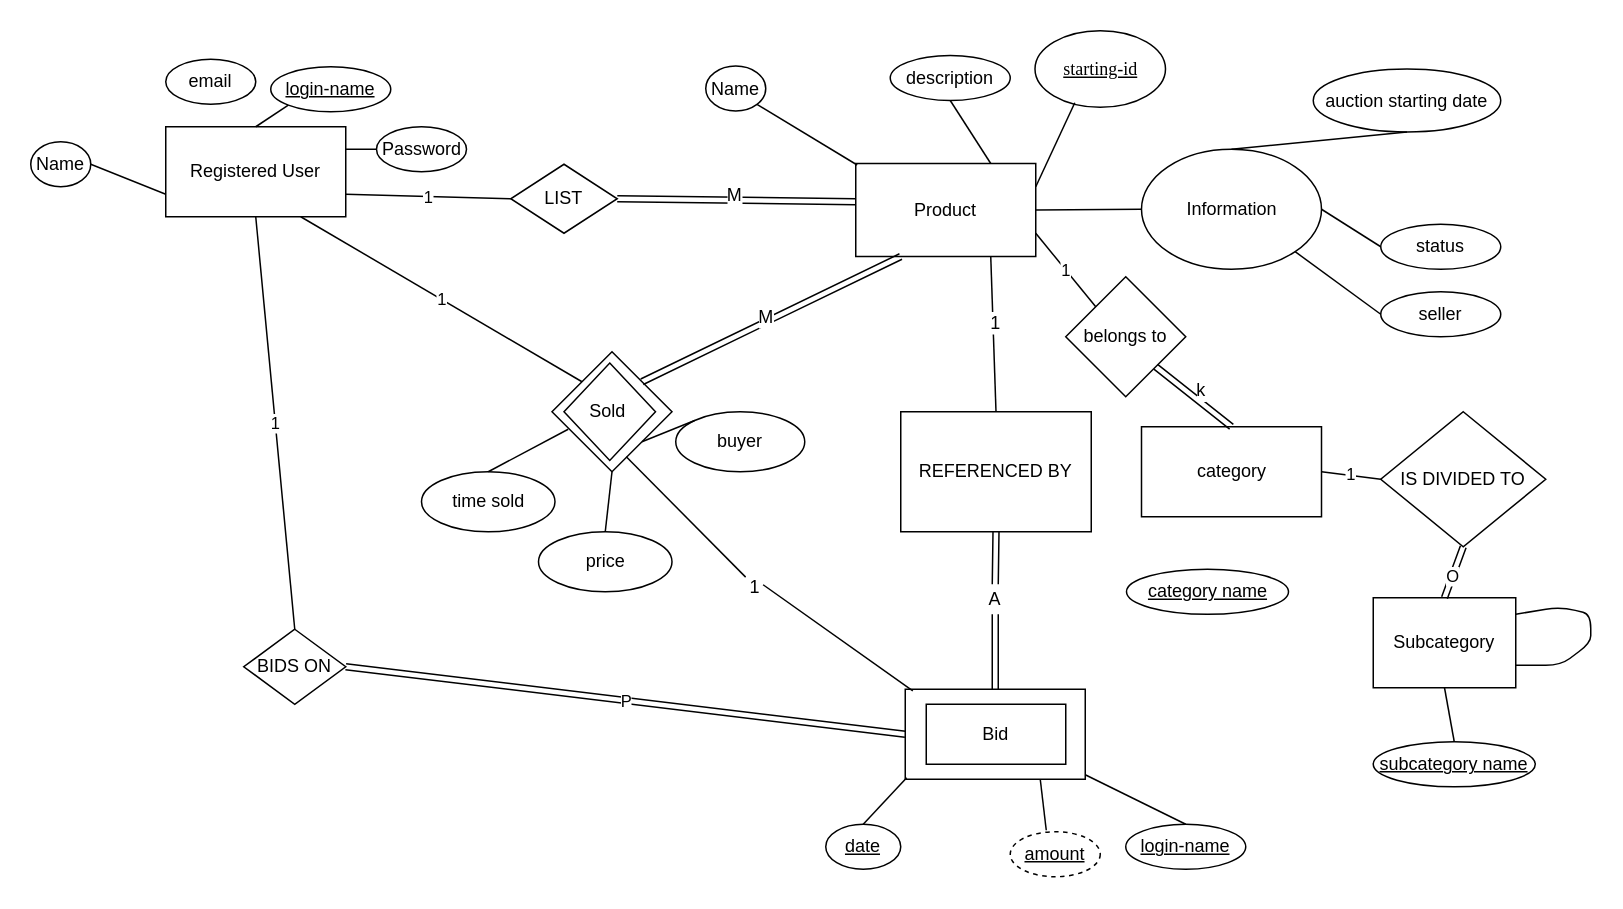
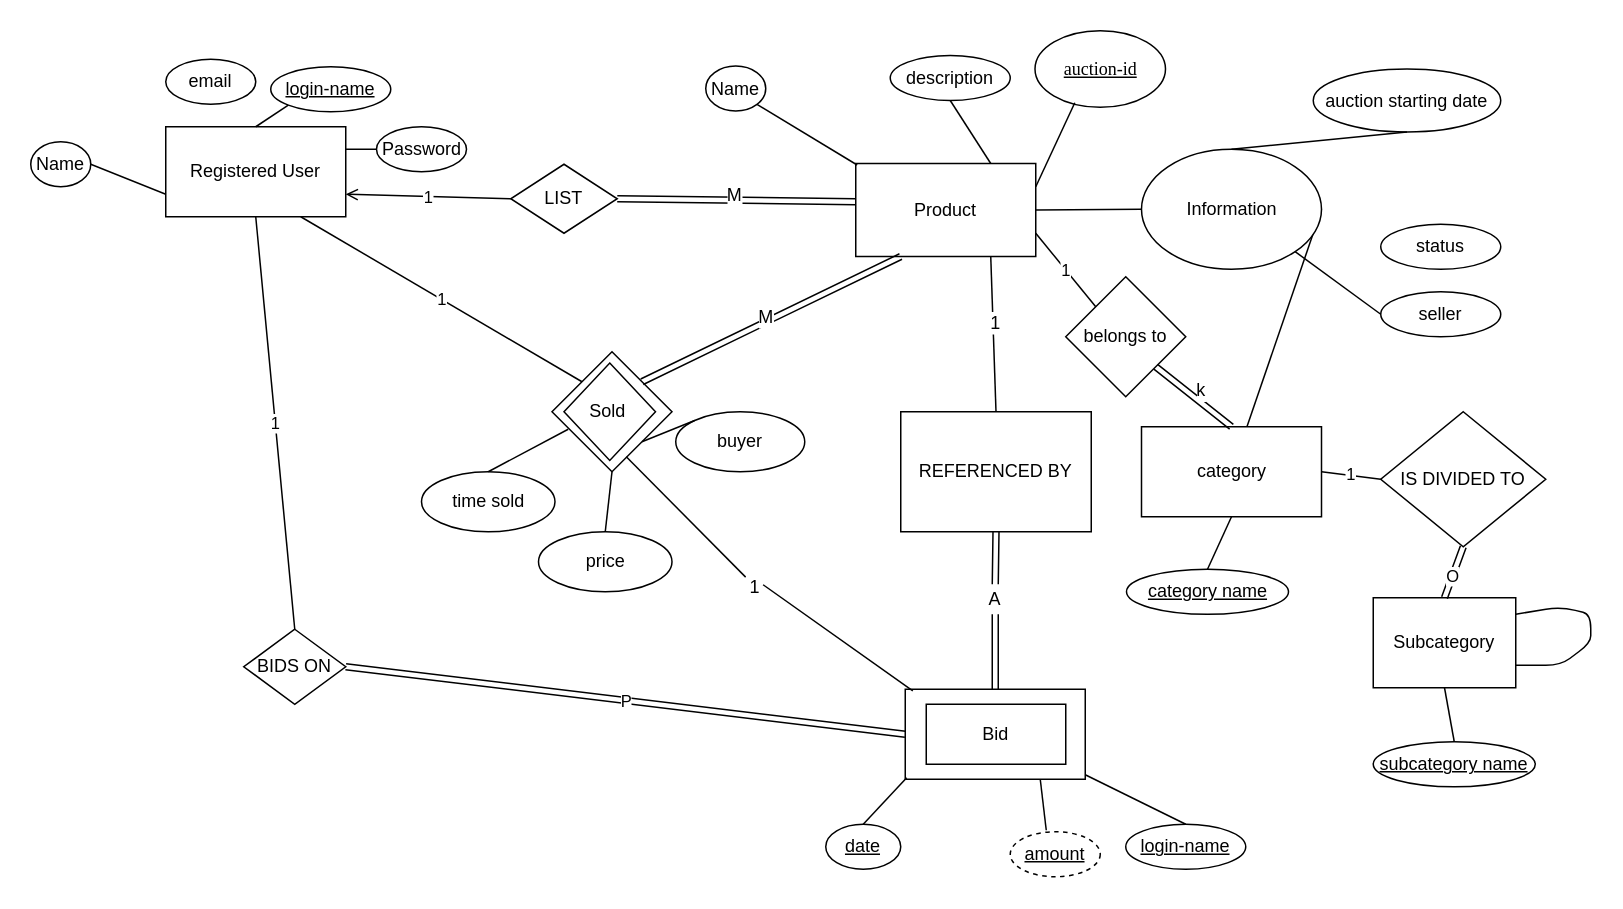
(1101, 70) -> (1101, 70)
(351, 194) -> (353, 194)
(1351, 228) -> (1280, 331)
none -> (1219, 543)
